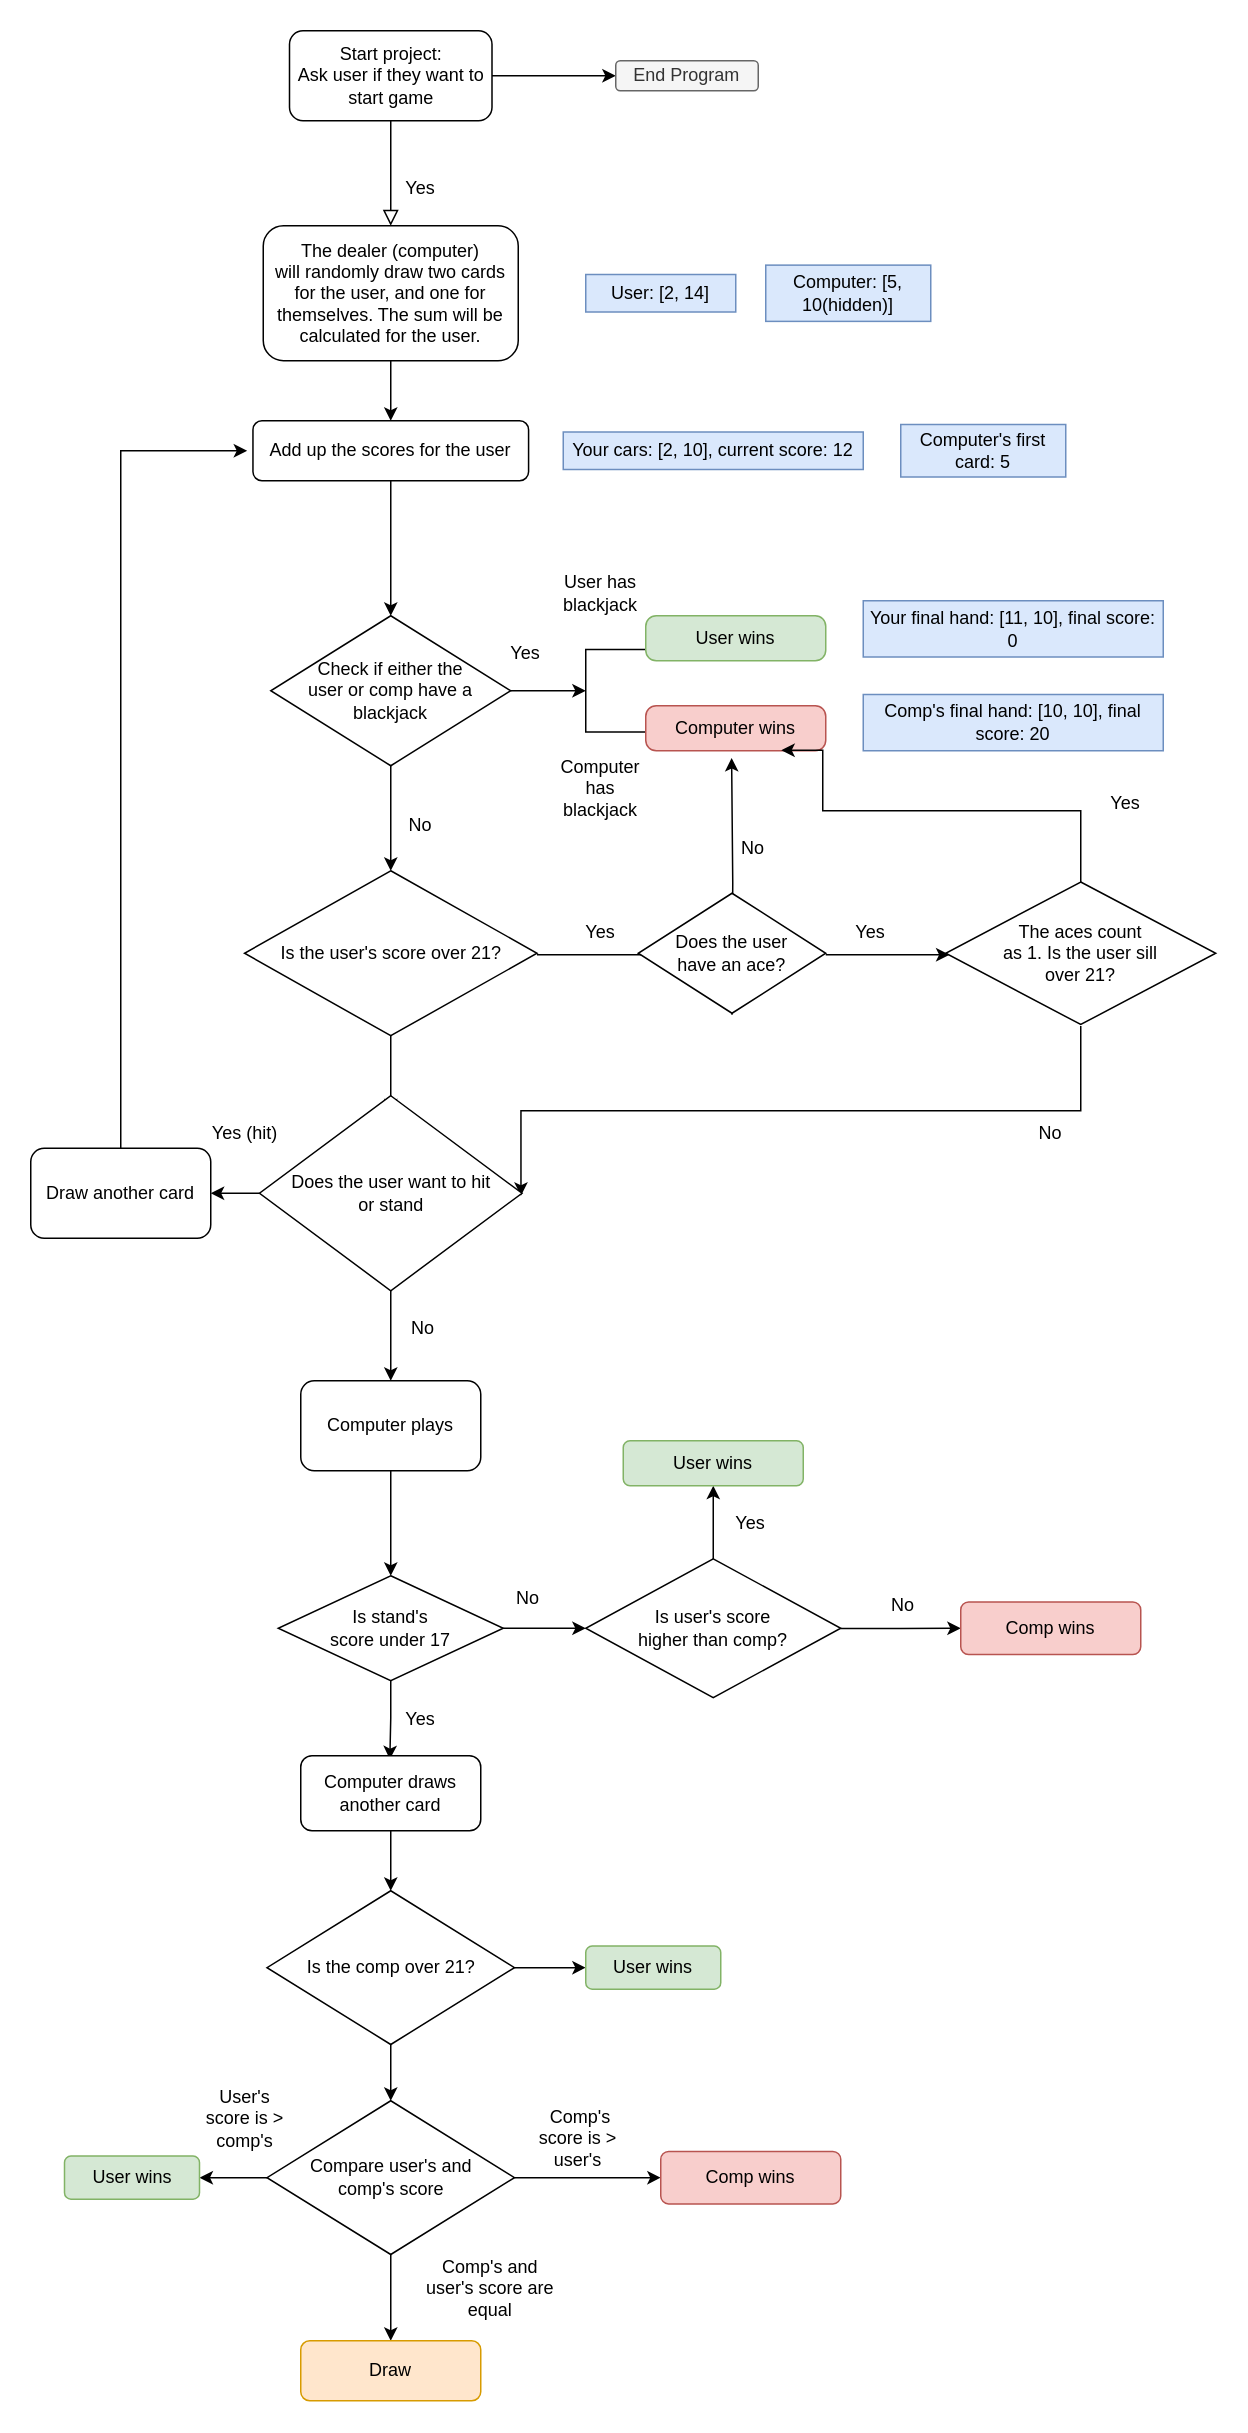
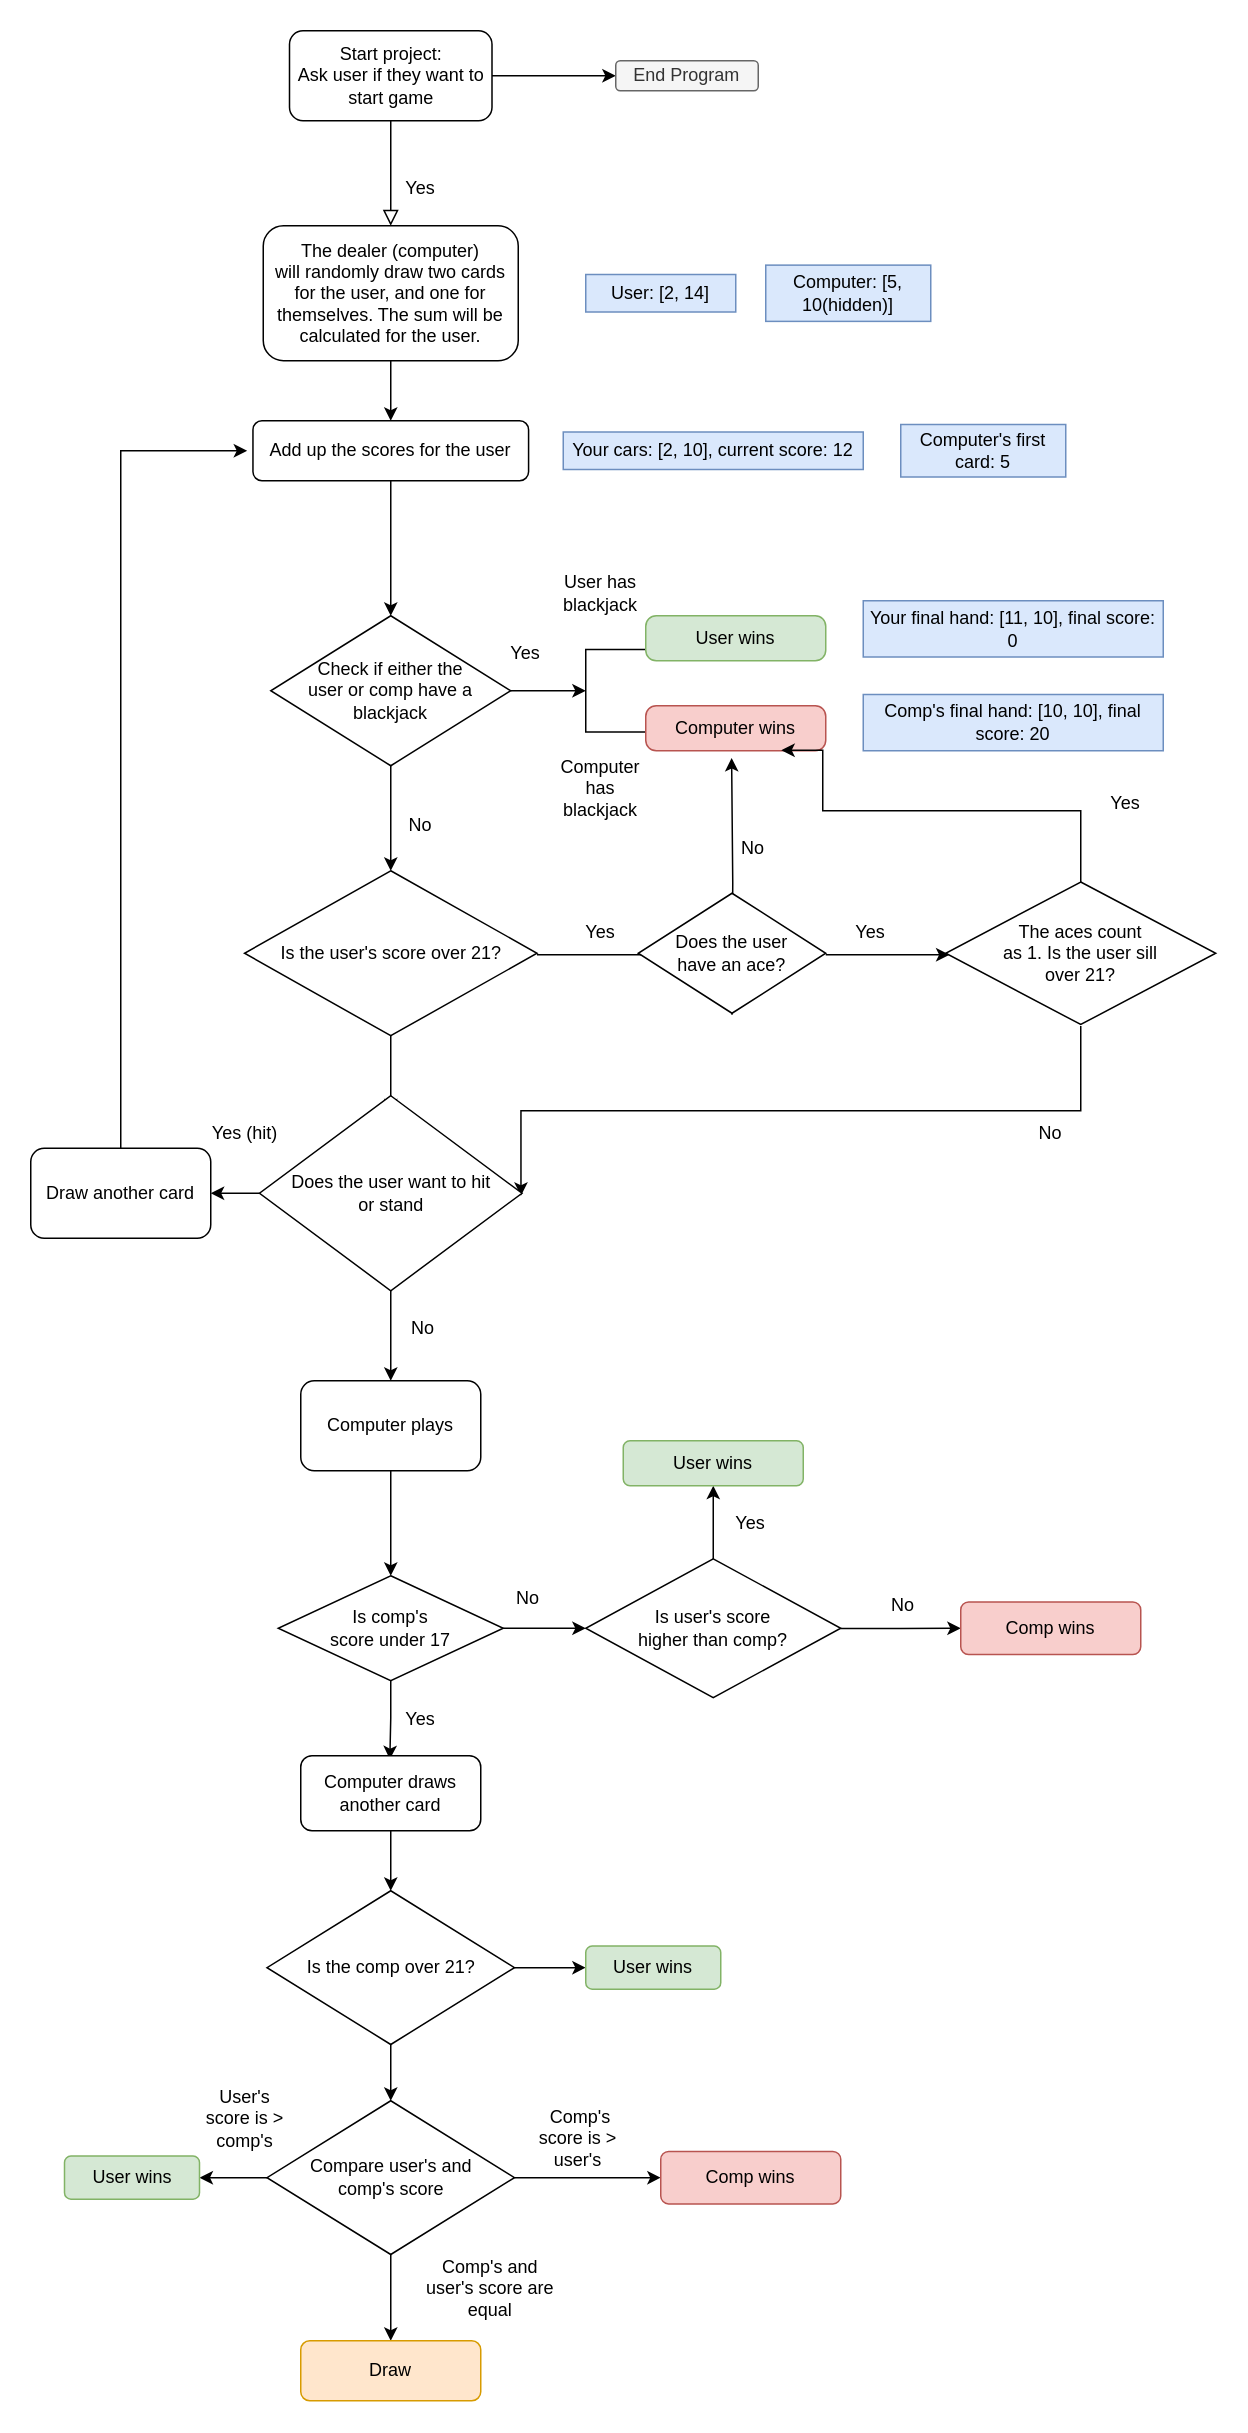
(391, 1628) -> (391, 1628)
